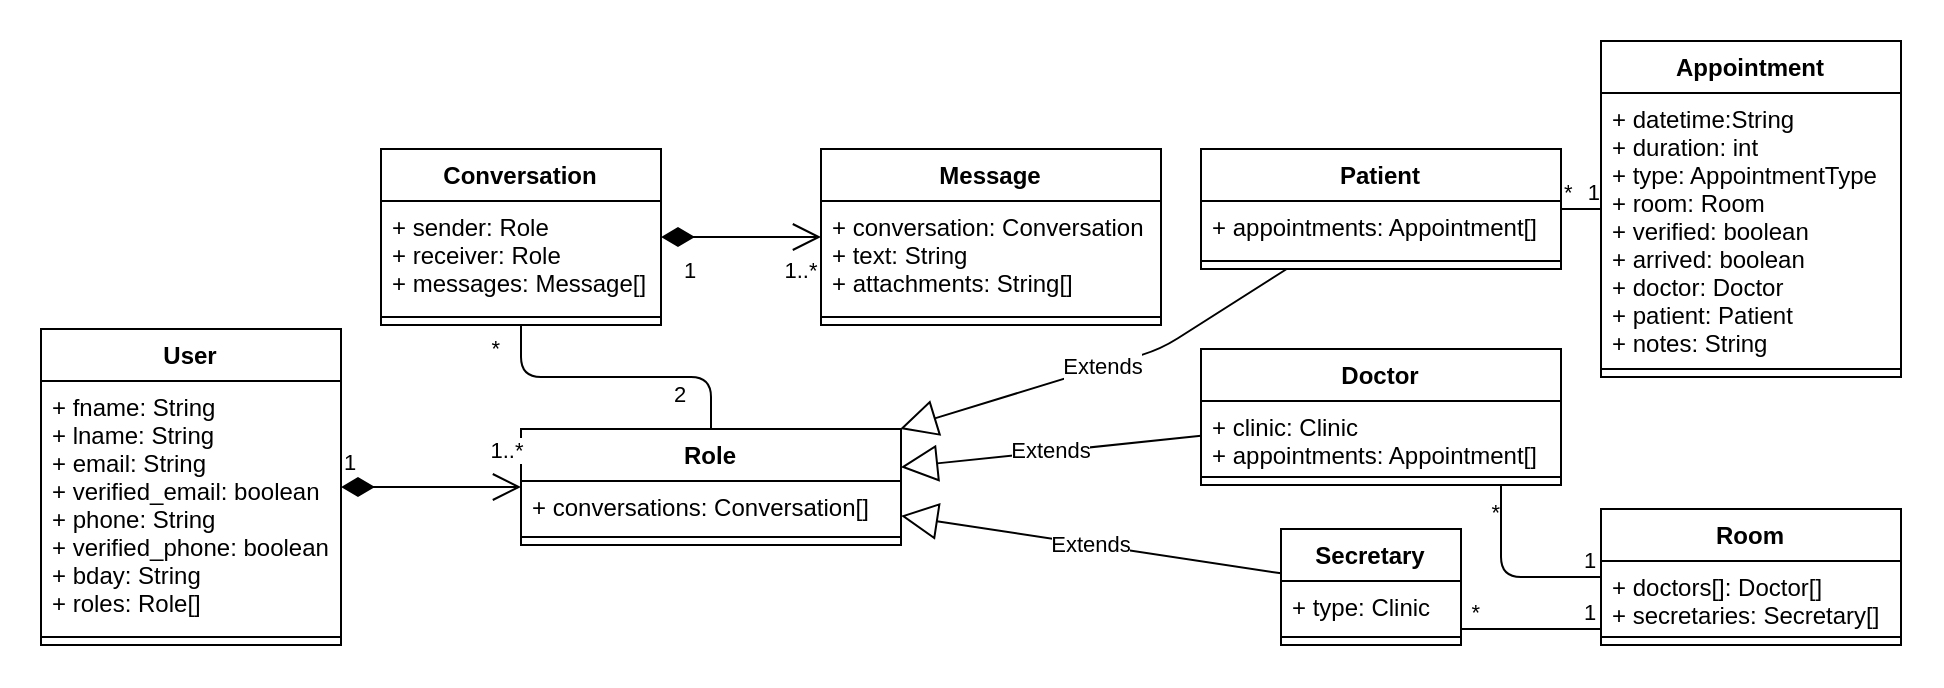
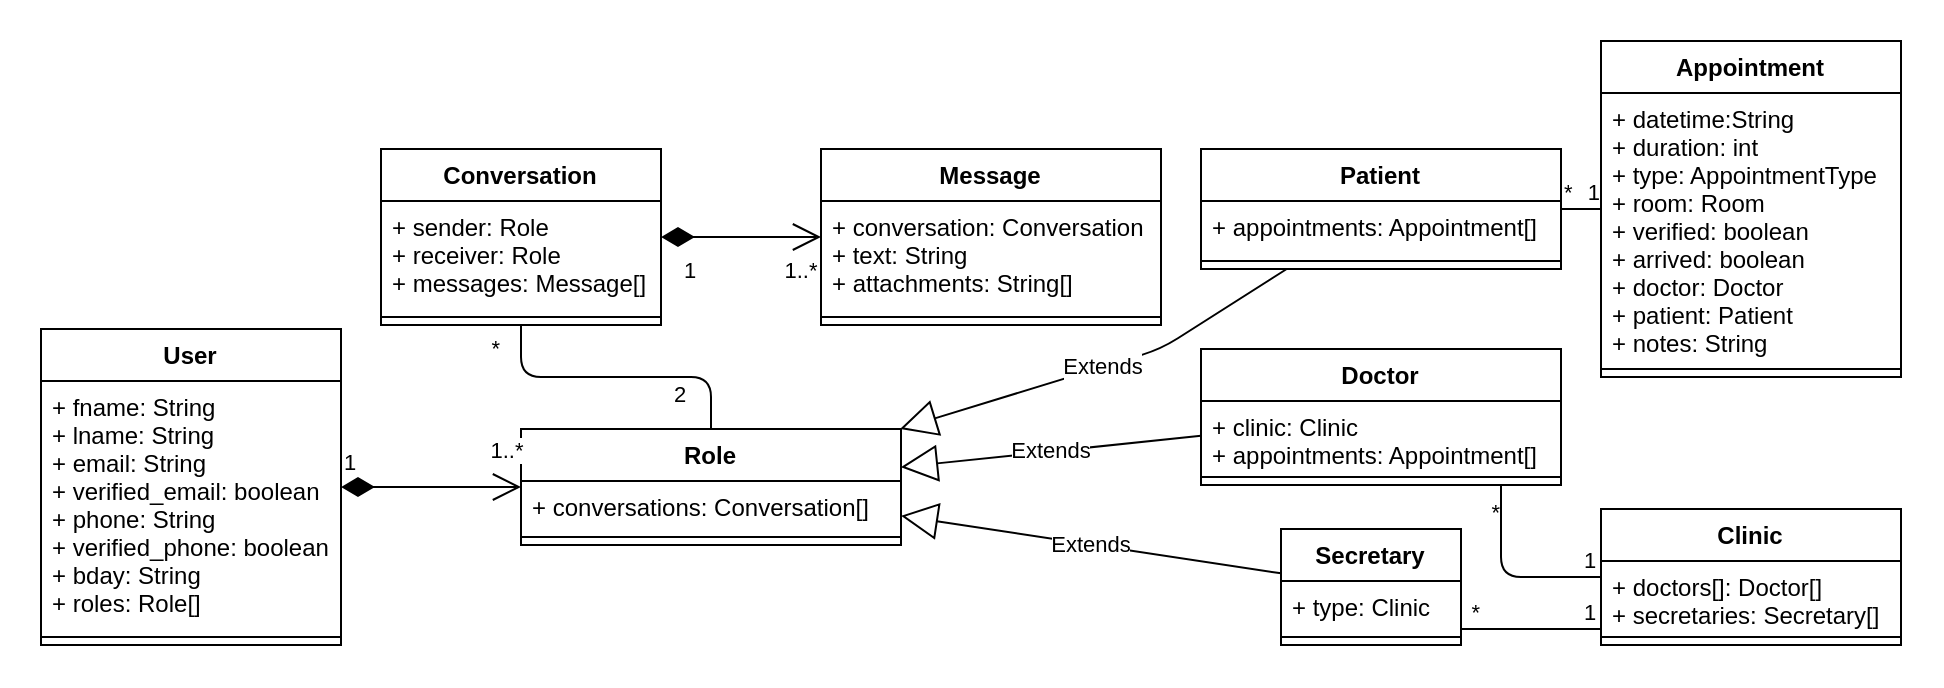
(1750, 536) -> (1750, 536)
